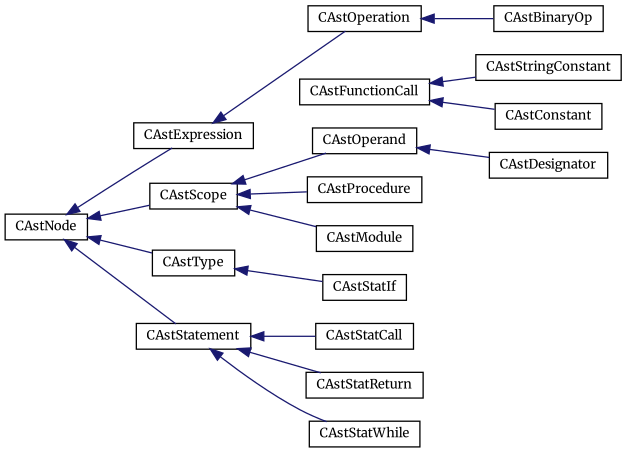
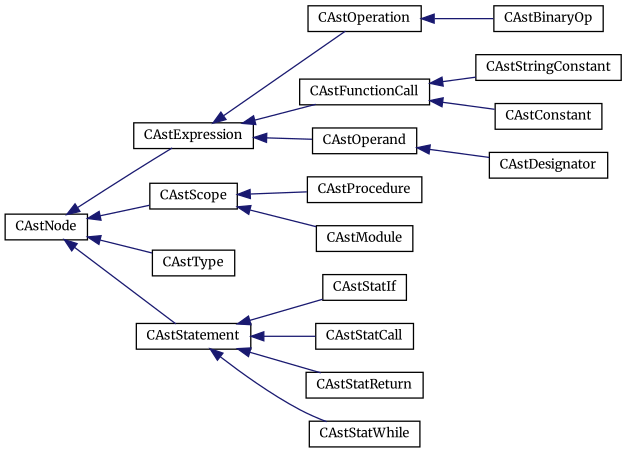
none -> (285, 112)
(285, 166) -> (289, 139)
(285, 276) -> (286, 310)
